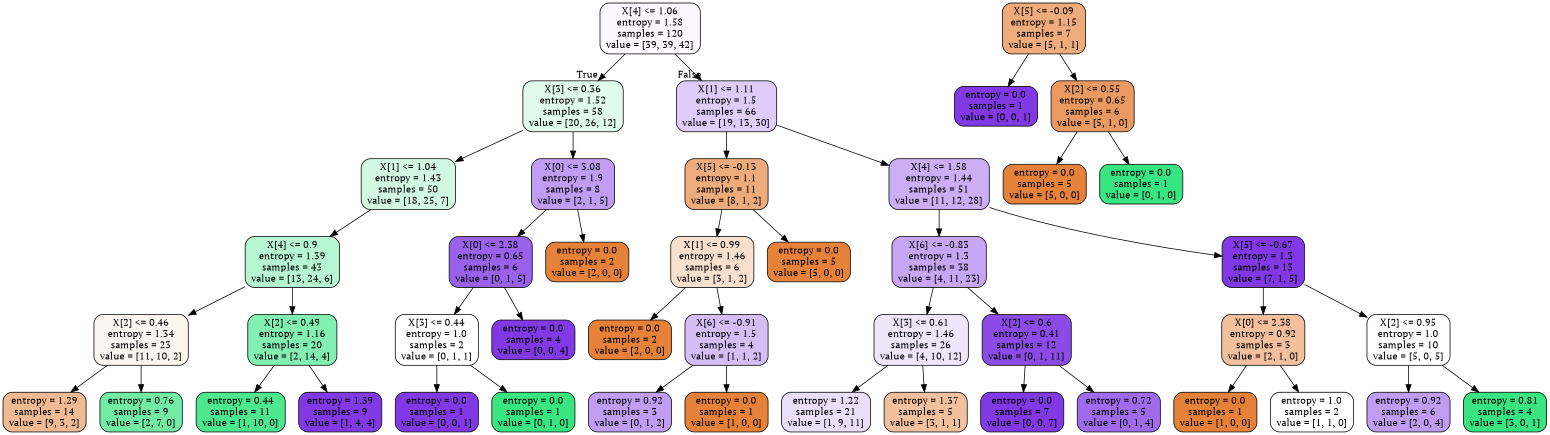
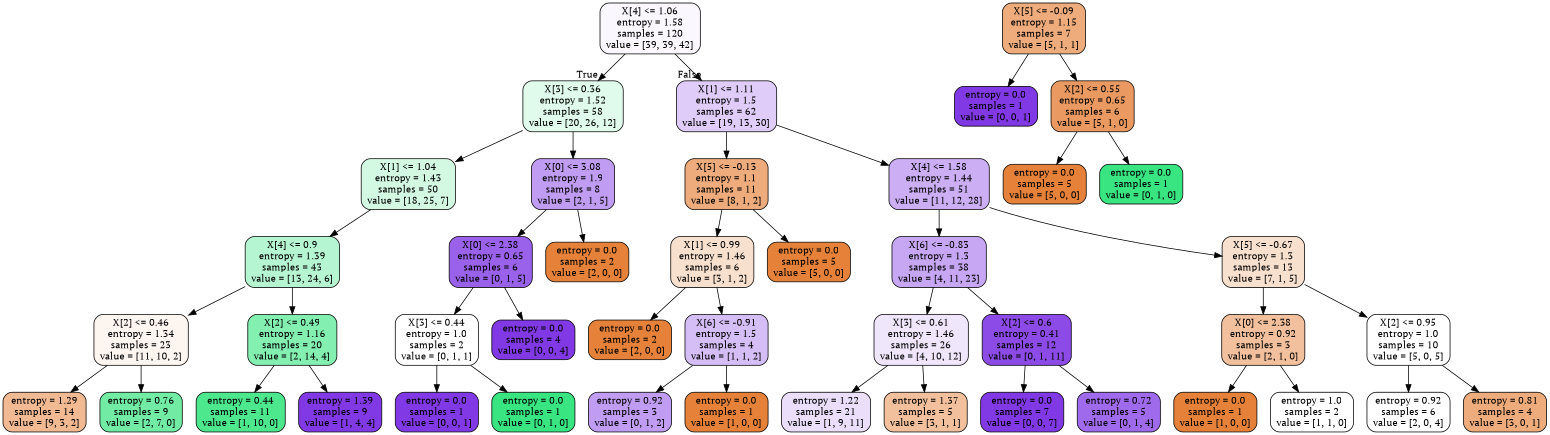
(727, 106) -> (727, 106)
(1263, 262) -> (1263, 262)
(1409, 412) -> (1409, 412)
(1505, 412) -> (1505, 412)
